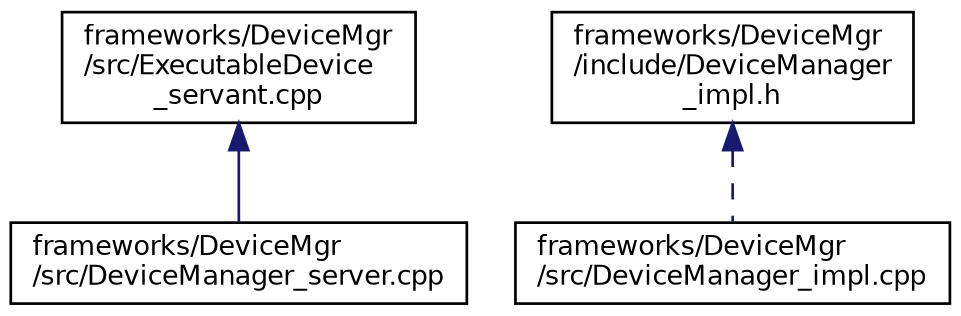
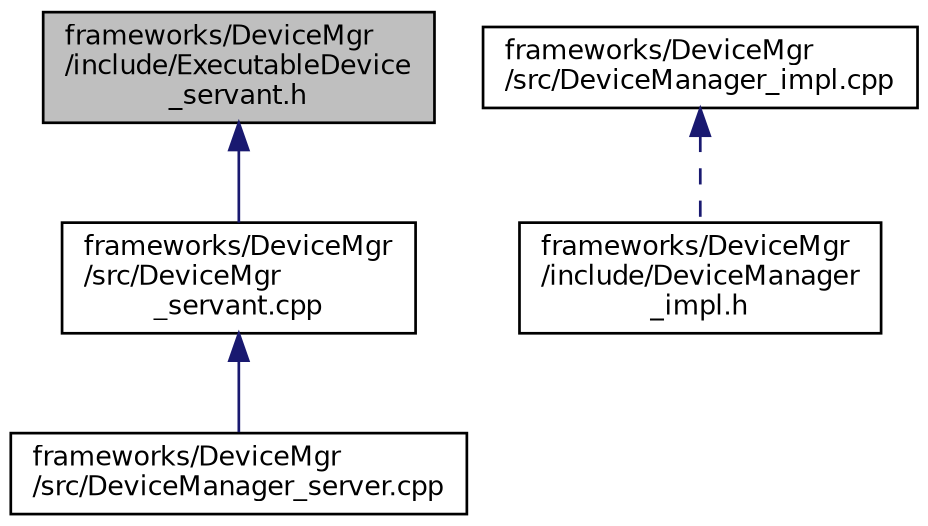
(239, 67) -> (239, 278)
none -> (239, 67)
(733, 186) -> (700, 179)
